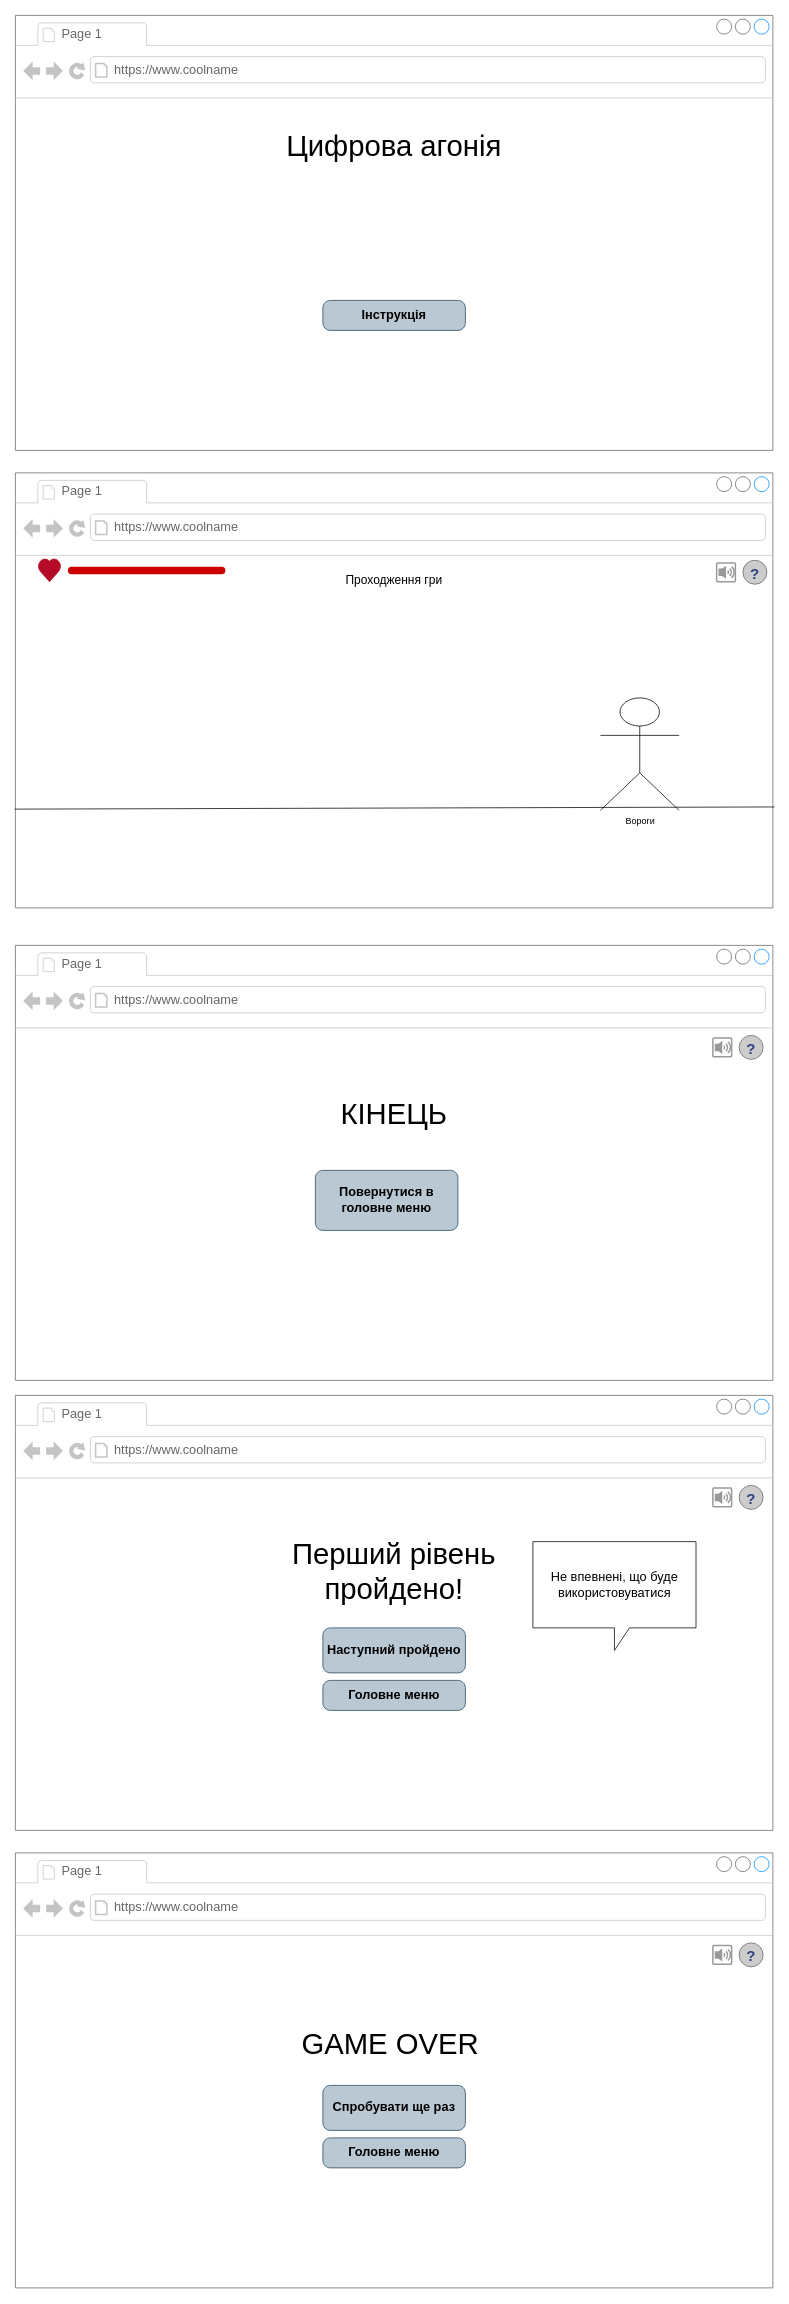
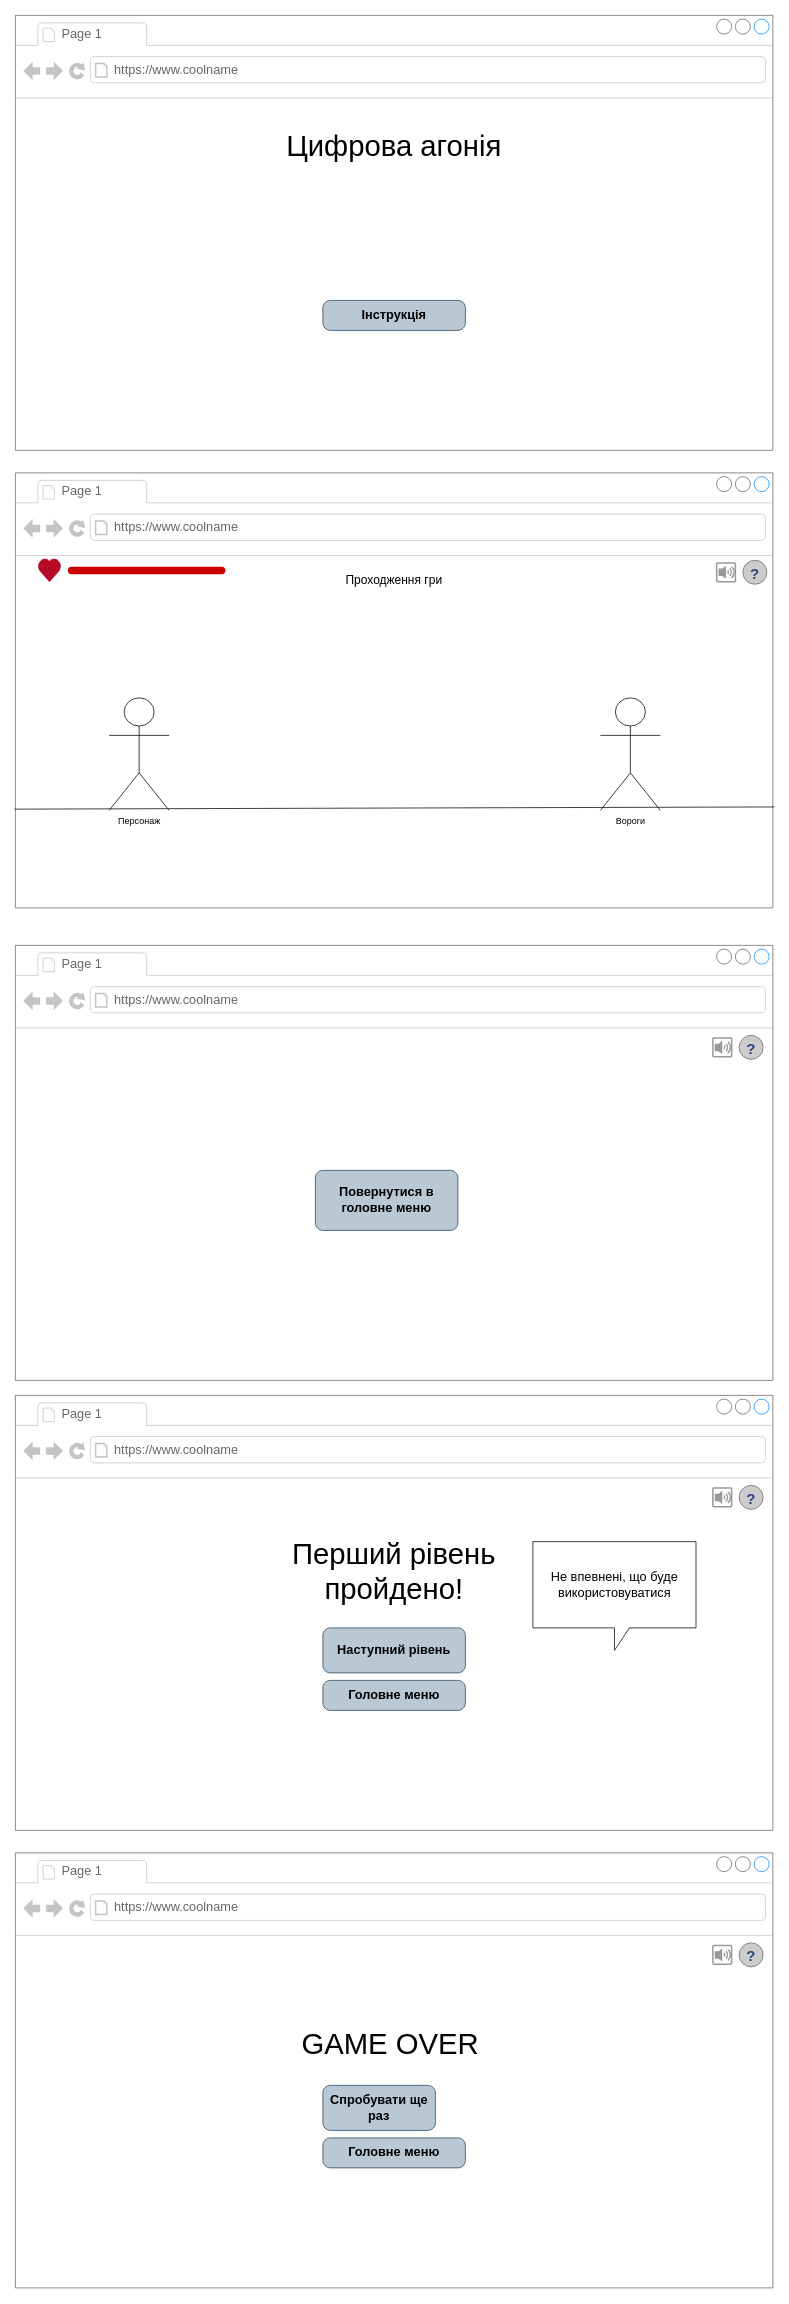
none -> (139, 754)
(640, 754) -> (630, 754)
(394, 1114) -> none
(394, 1650) -> (394, 1650)
(394, 2108) -> (379, 2108)
